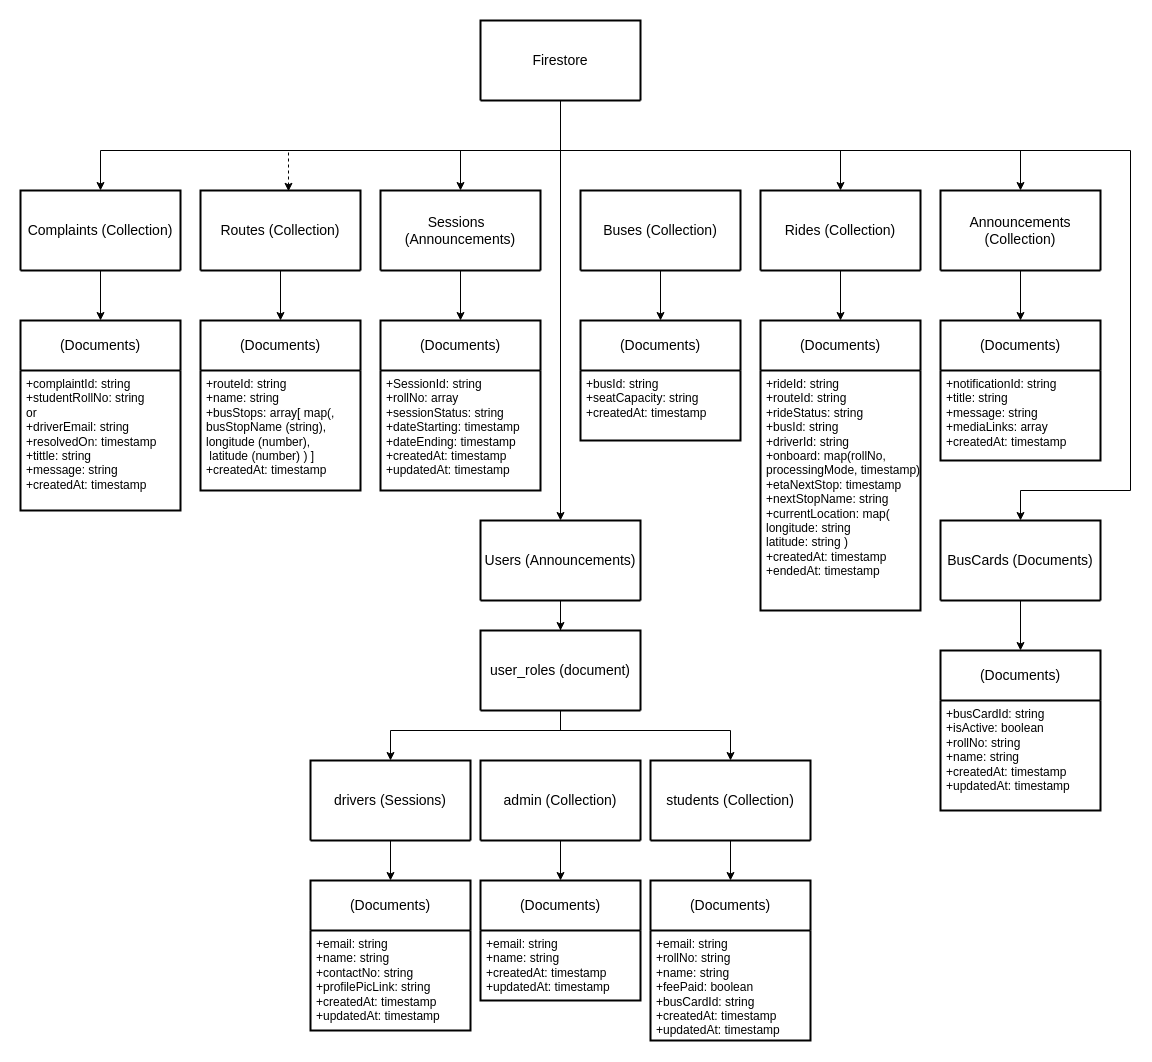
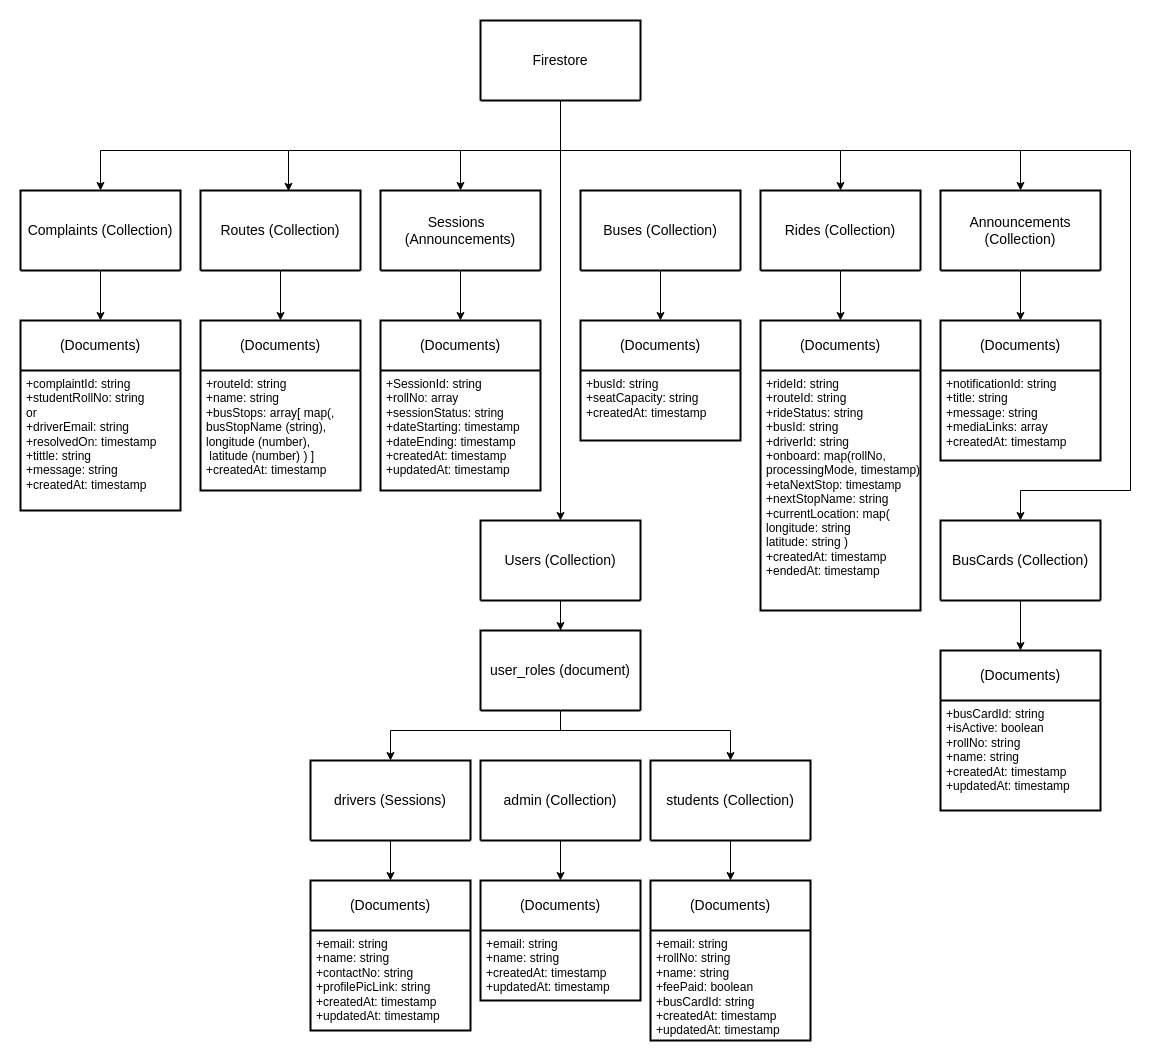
(289, 168) -> (289, 168)
(561, 561) -> (561, 561)
(1021, 561) -> (1021, 561)
